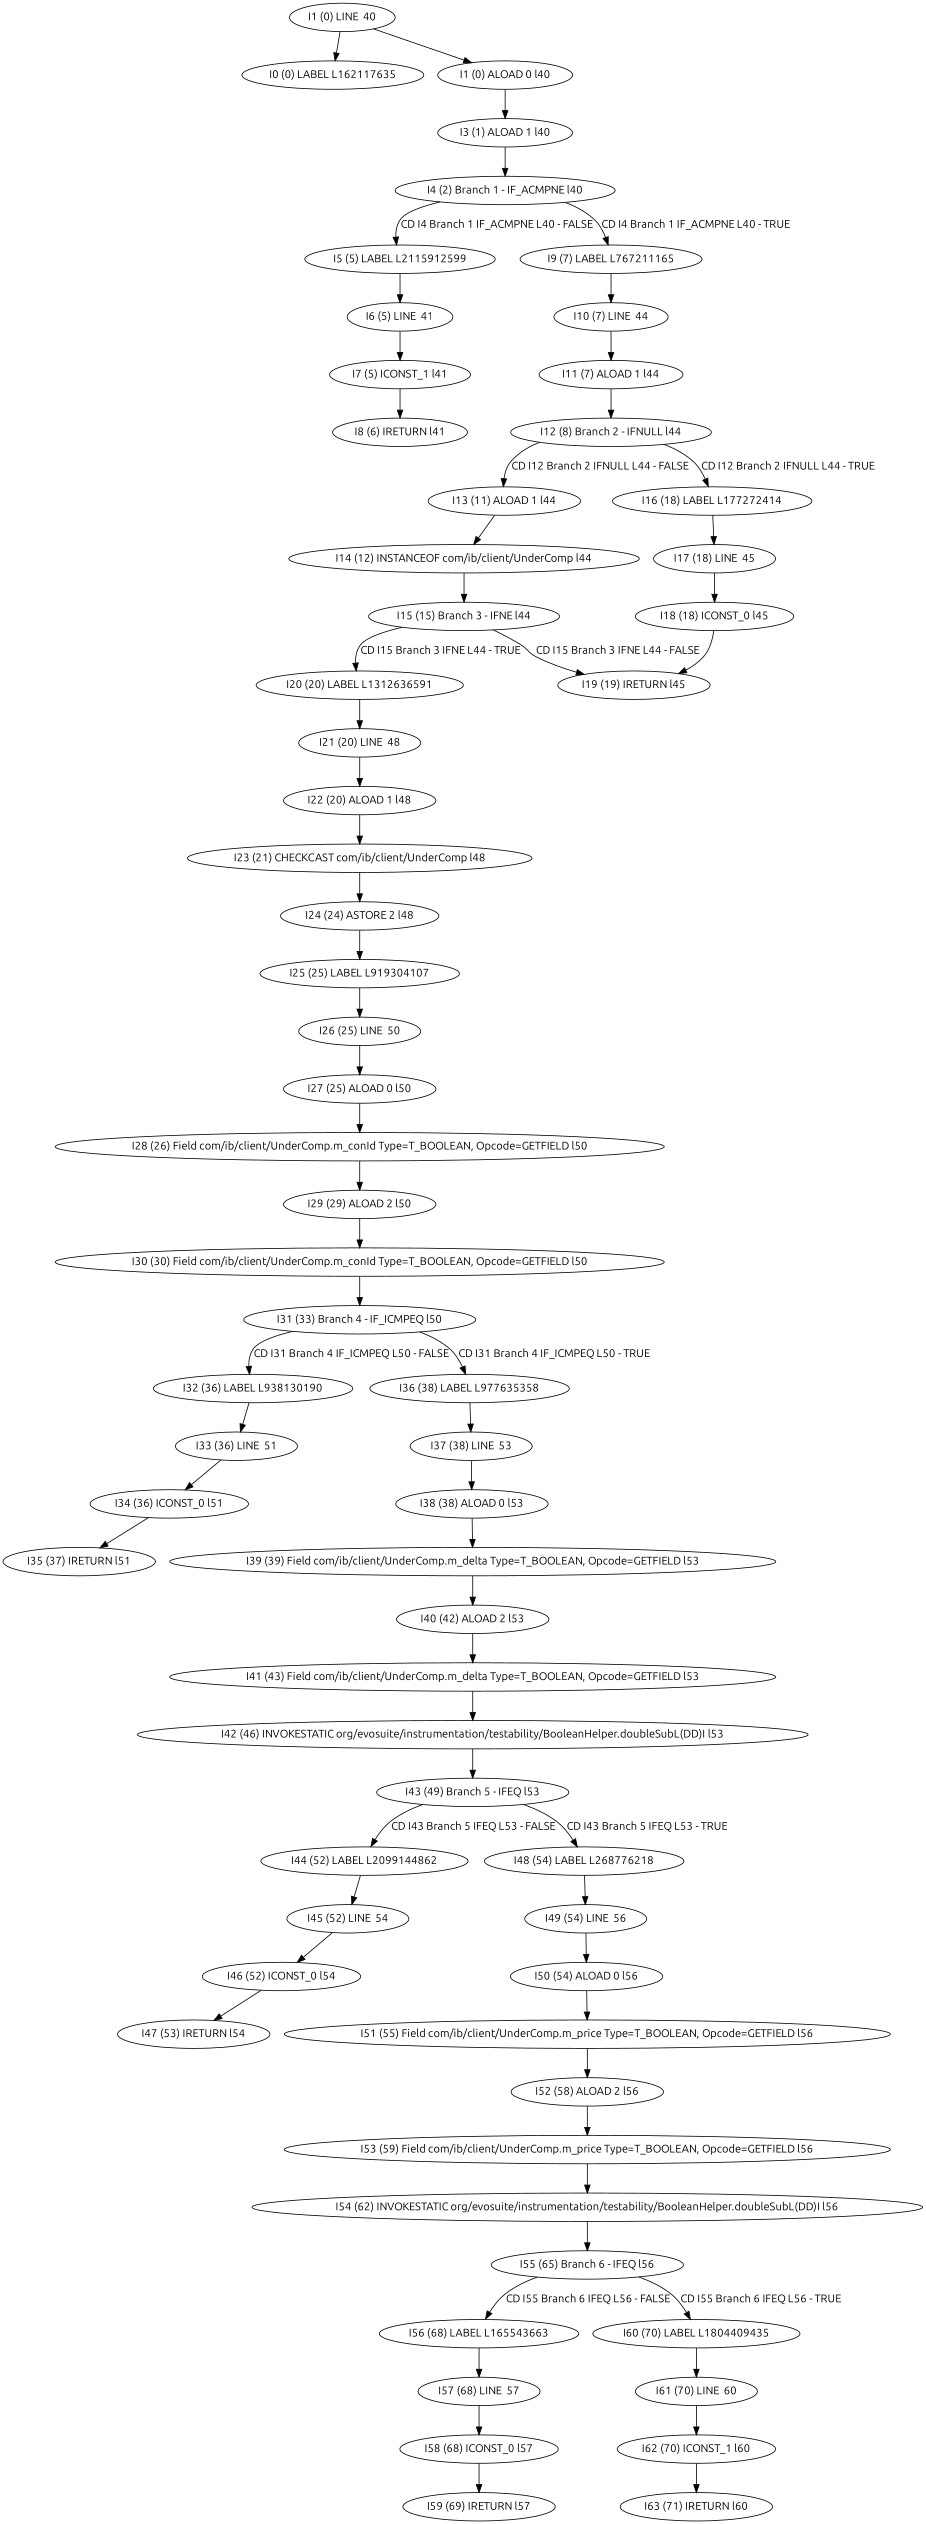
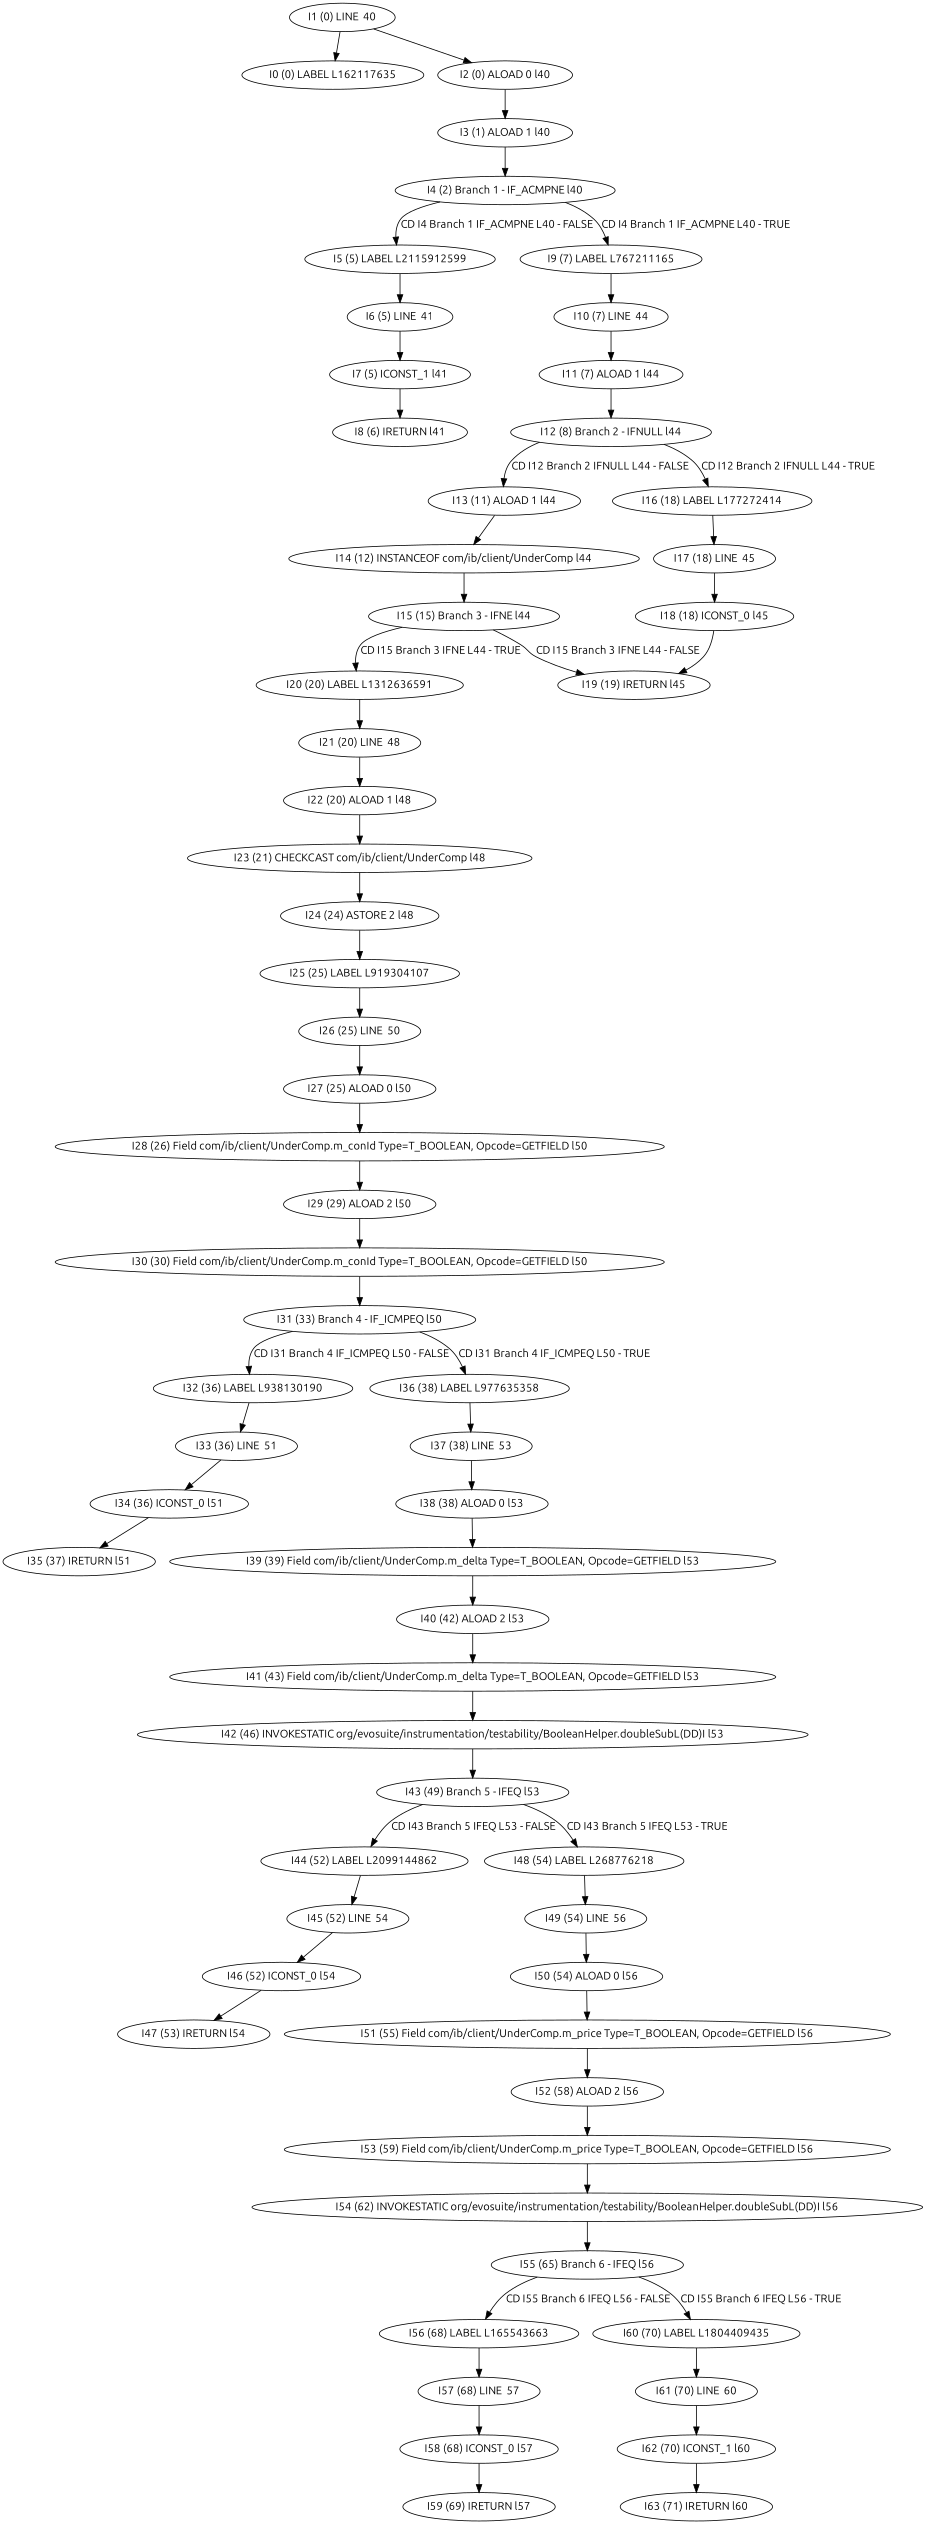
(505, 75) -> (505, 75)
